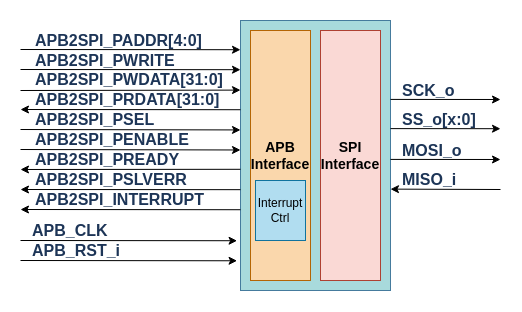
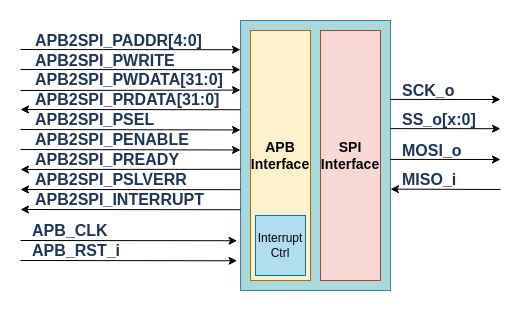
(281, 156) -> (281, 156)
(281, 211) -> (281, 246)
